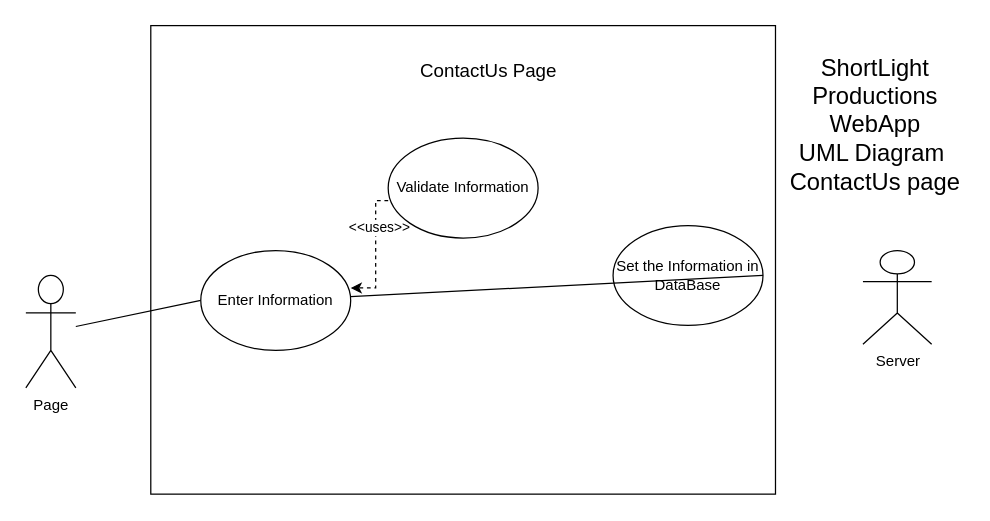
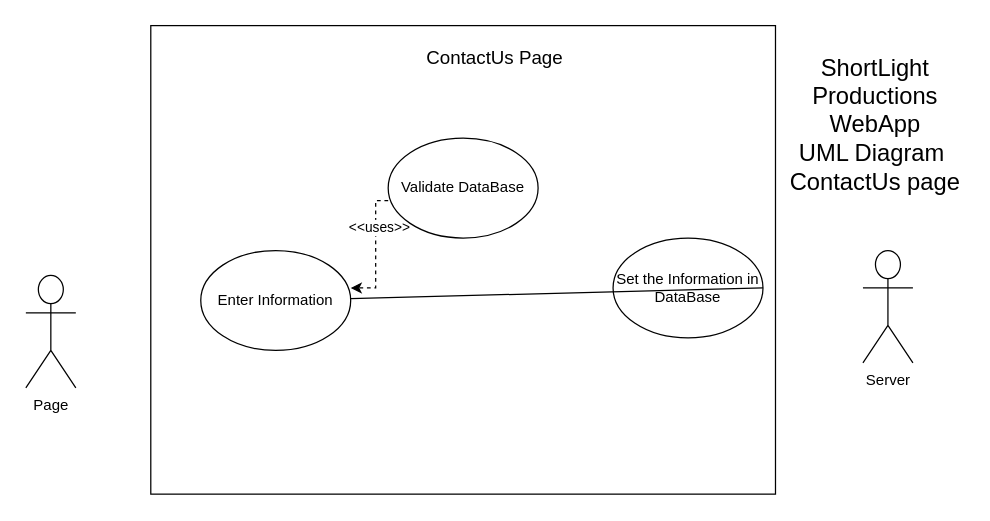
(501, 69) -> (507, 57)
(463, 188) -> (463, 188)
(688, 276) -> (688, 288)
(898, 298) -> (888, 307)
(138, 314) -> none
